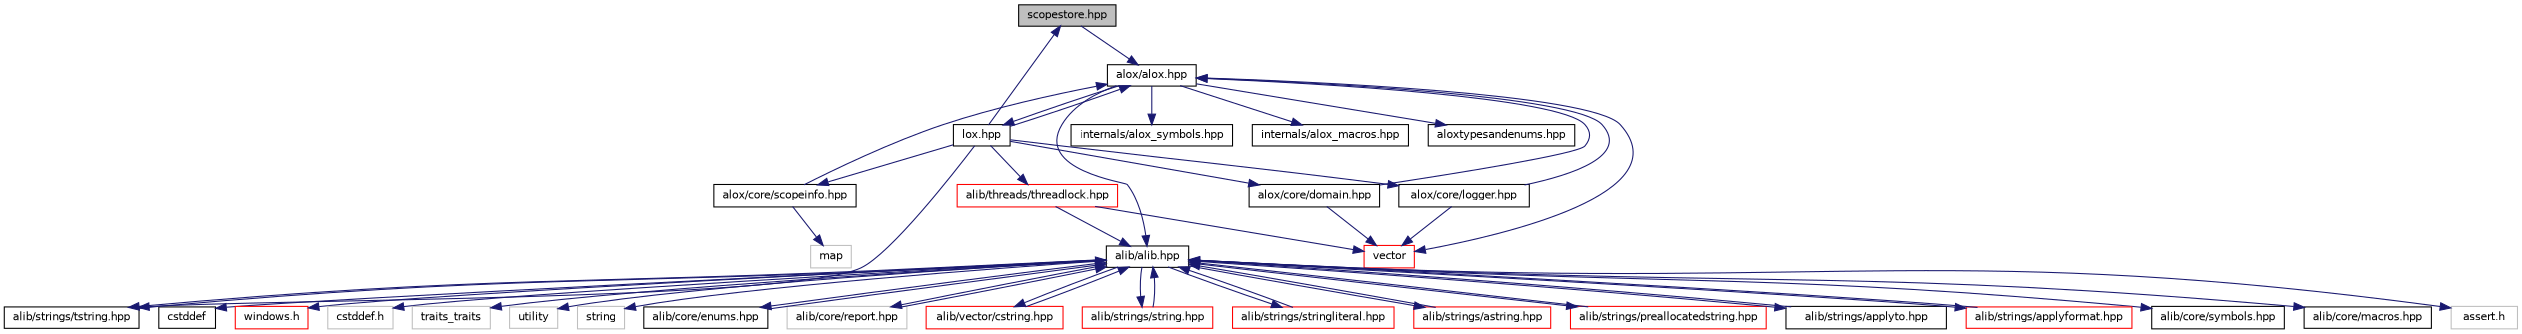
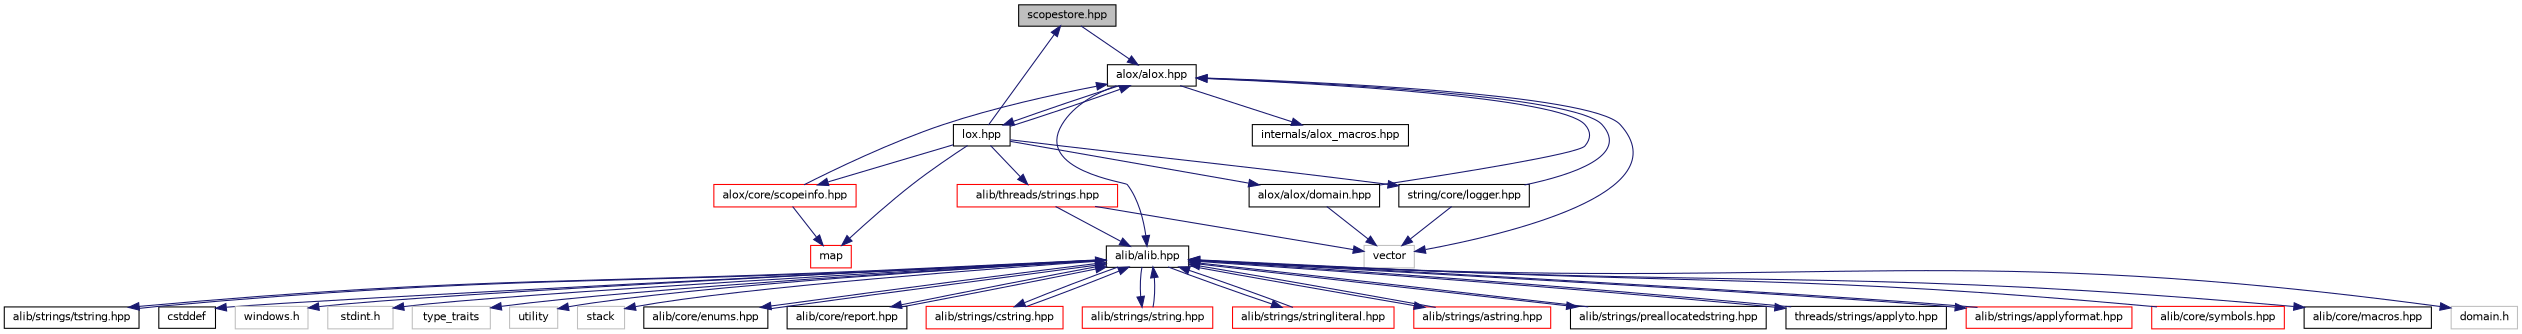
(1152, 135) -> none
(1502, 135) -> none
(785, 196) -> (785, 196)
(1037, 196) -> (1037, 196)
(1314, 196) -> (1314, 196)
(1464, 196) -> (1464, 196)
(831, 257) -> (831, 257)
(1389, 257) -> (1389, 257)
(1903, 289) -> (1679, 279)
(590, 294) -> (907, 189)
(272, 318) -> (272, 318)
(360, 318) -> (360, 318)
(451, 318) -> (451, 318)
(601, 318) -> (601, 318)
(847, 318) -> (847, 318)
(995, 318) -> (995, 318)
(1668, 318) -> (1668, 318)
(1866, 318) -> (1866, 318)
(2218, 318) -> (2218, 318)
(2484, 318) -> (2484, 318)
